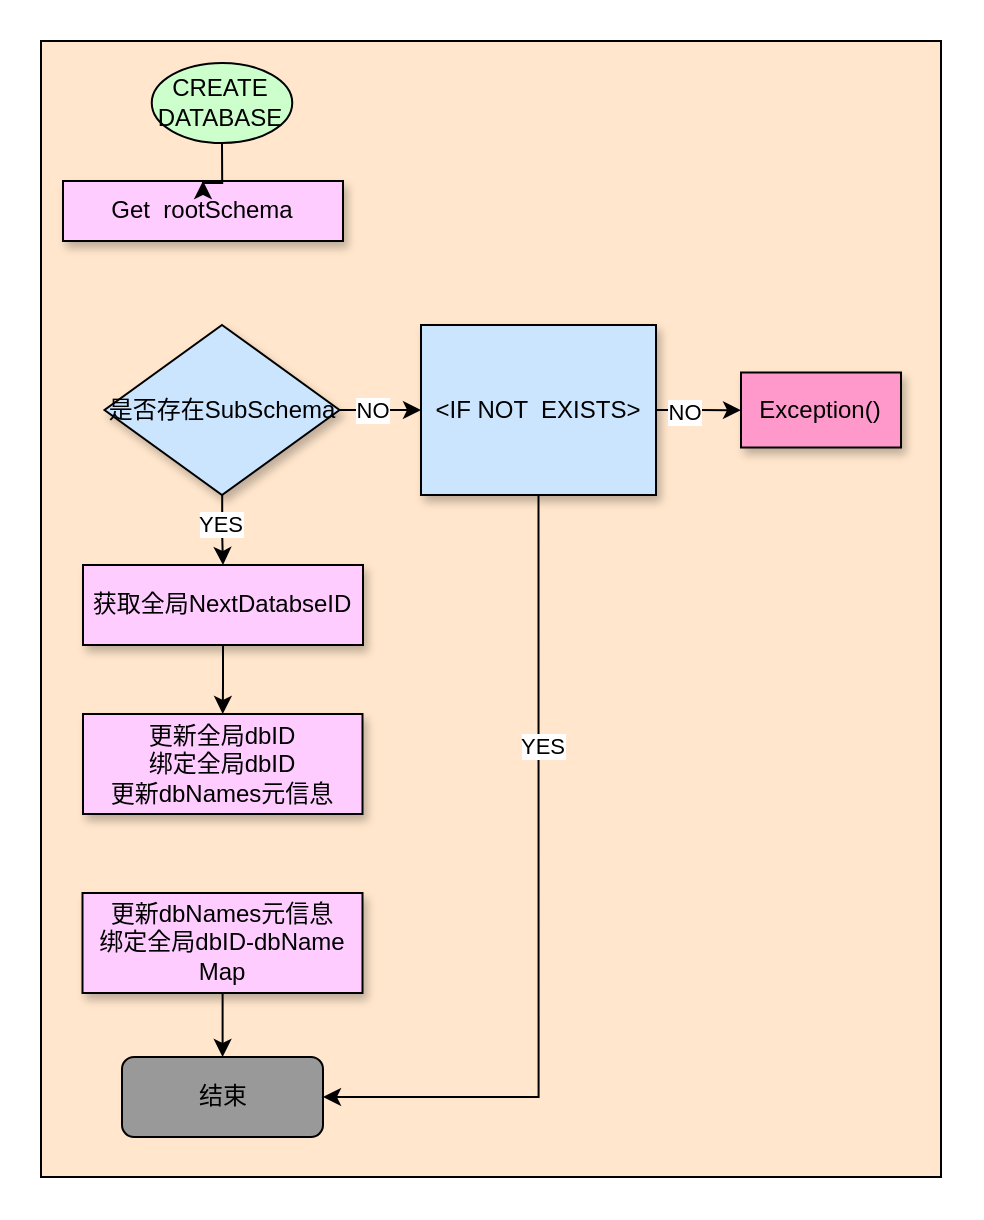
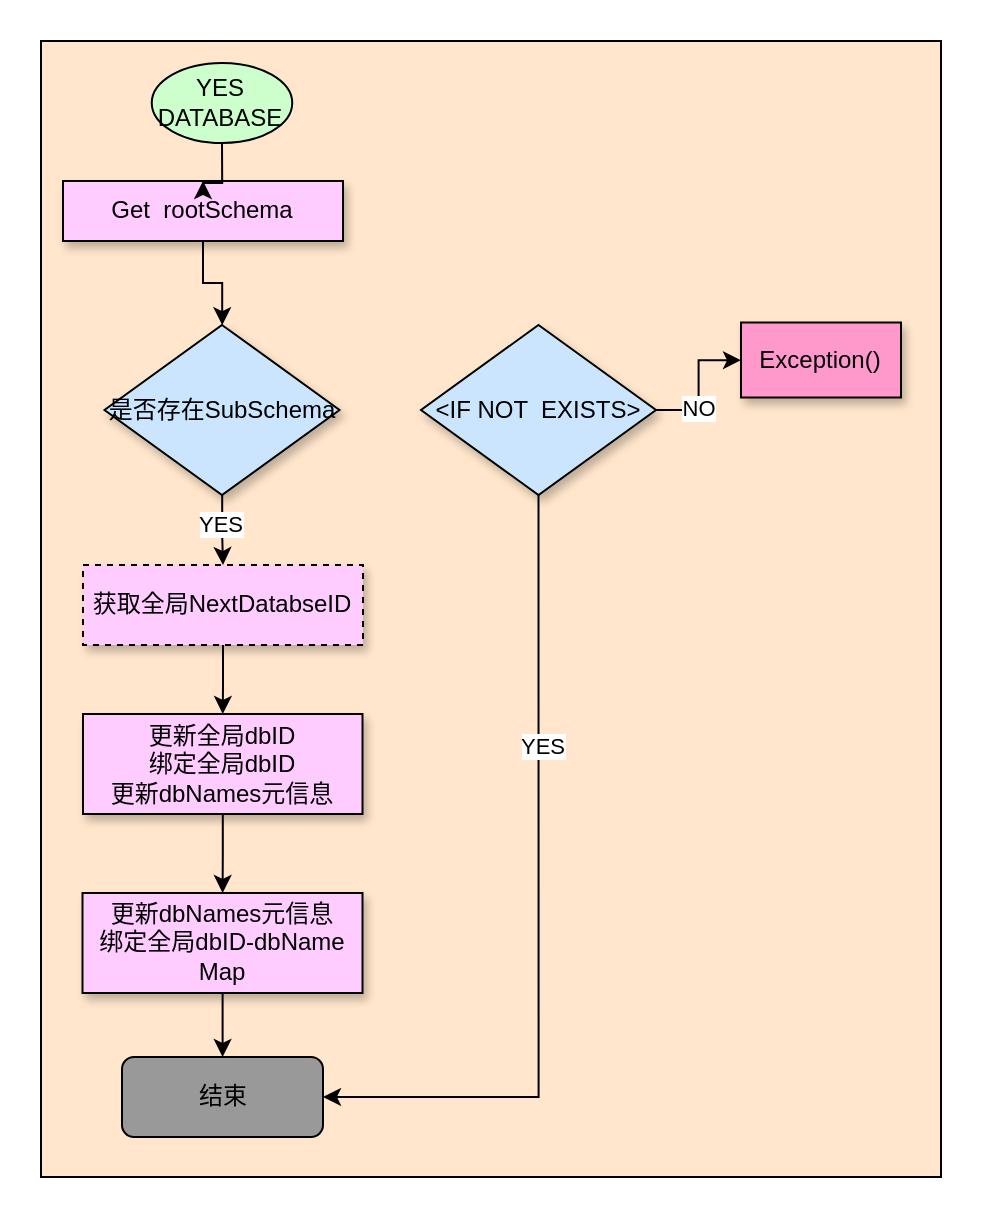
(221, 103) -> (221, 103)
none -> (206, 283)
(374, 410) -> none
(539, 410) -> (539, 410)
(821, 410) -> (821, 360)
(223, 605) -> (223, 605)
none -> (223, 847)
